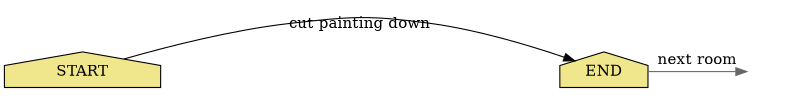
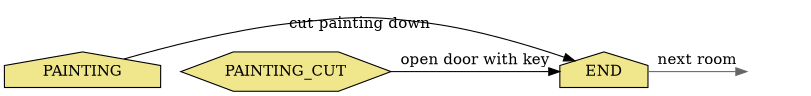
(83, 72) -> (83, 72)
none -> (286, 72)
